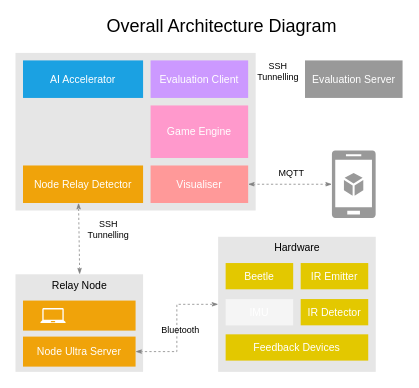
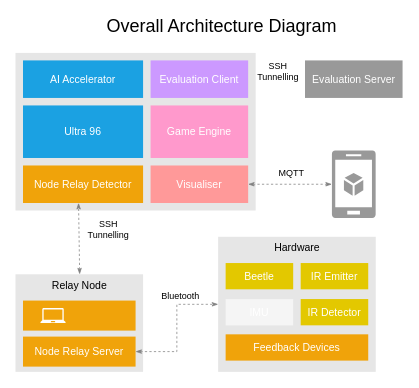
none -> (83, 132)
(180, 330) -> (180, 297)
(297, 347) -> (297, 347)
(79, 351) -> (79, 351)
